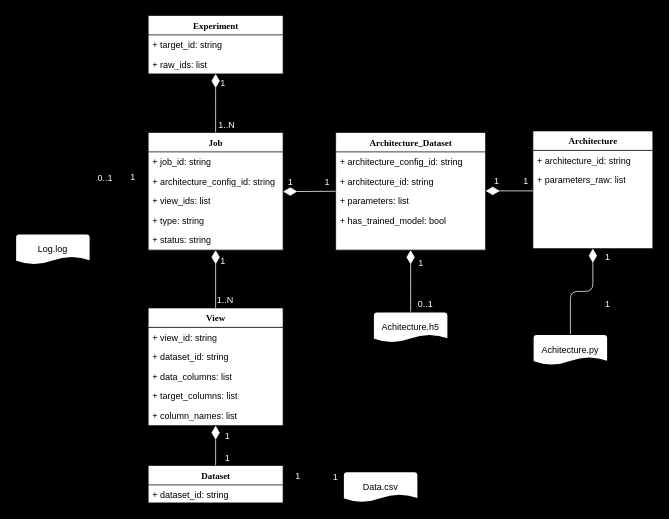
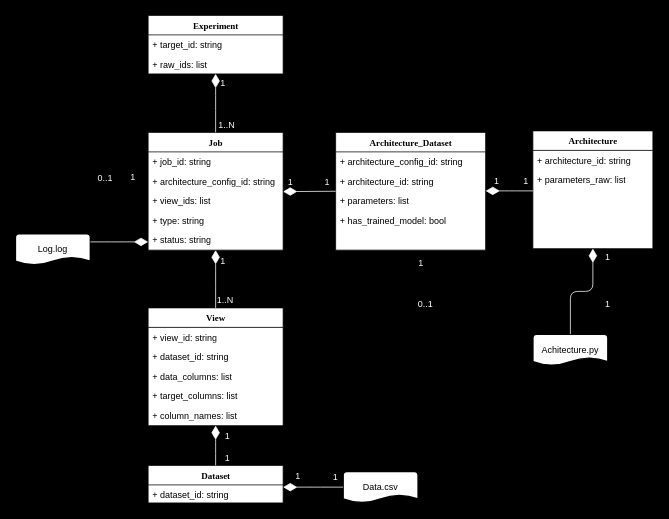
none -> (134, 242)
(411, 290) -> none
(411, 327) -> none
none -> (323, 487)
